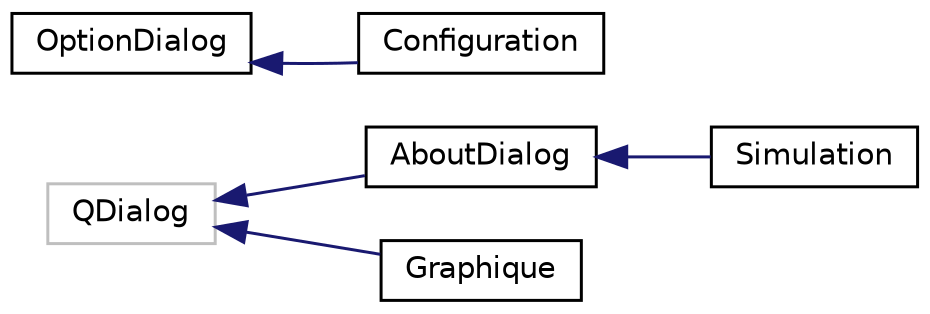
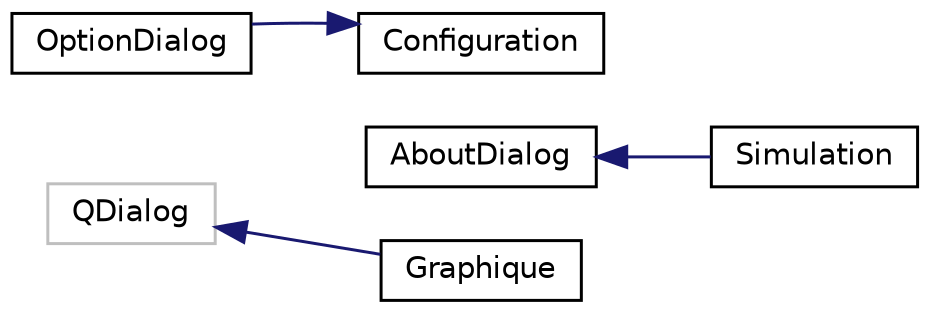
(320, 63) -> (290, 23)
(306, 185) -> none
